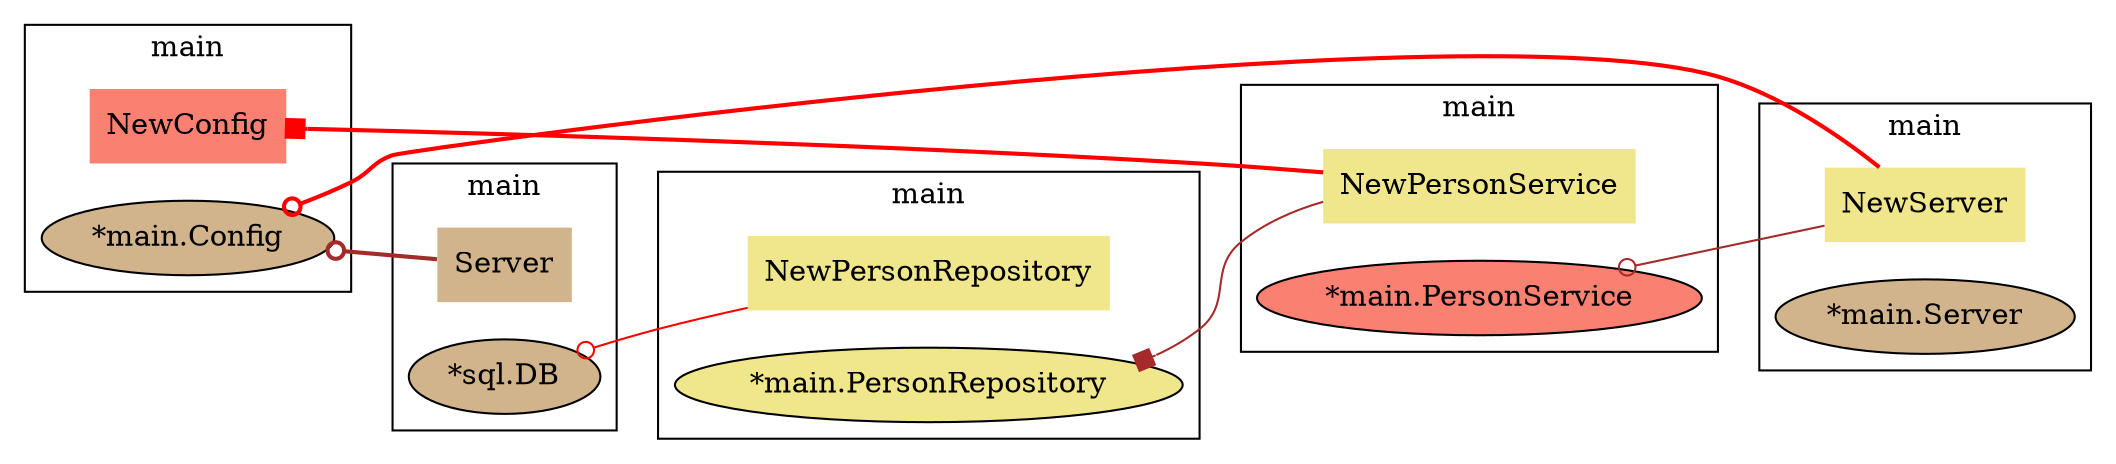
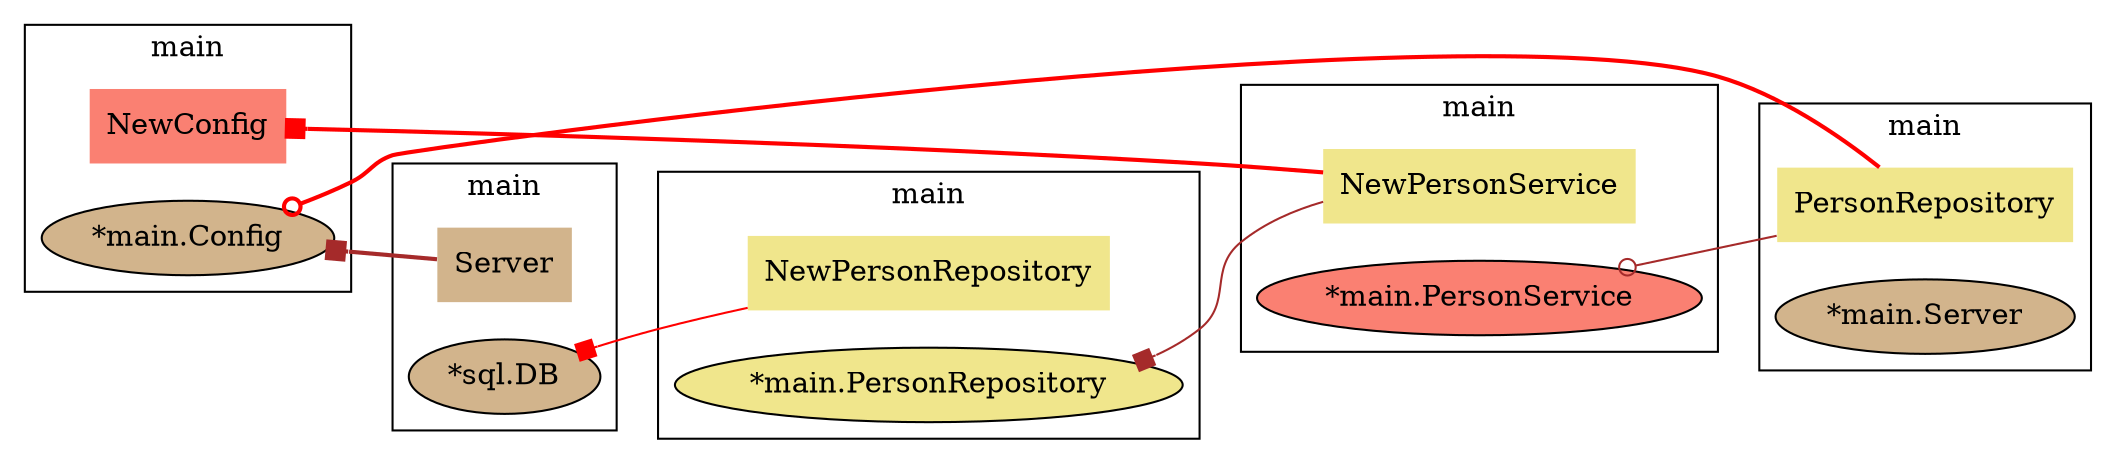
(1925, 205) -> (1925, 205)
(379, 254) -> (406, 257)
(674, 325) -> (672, 325)
